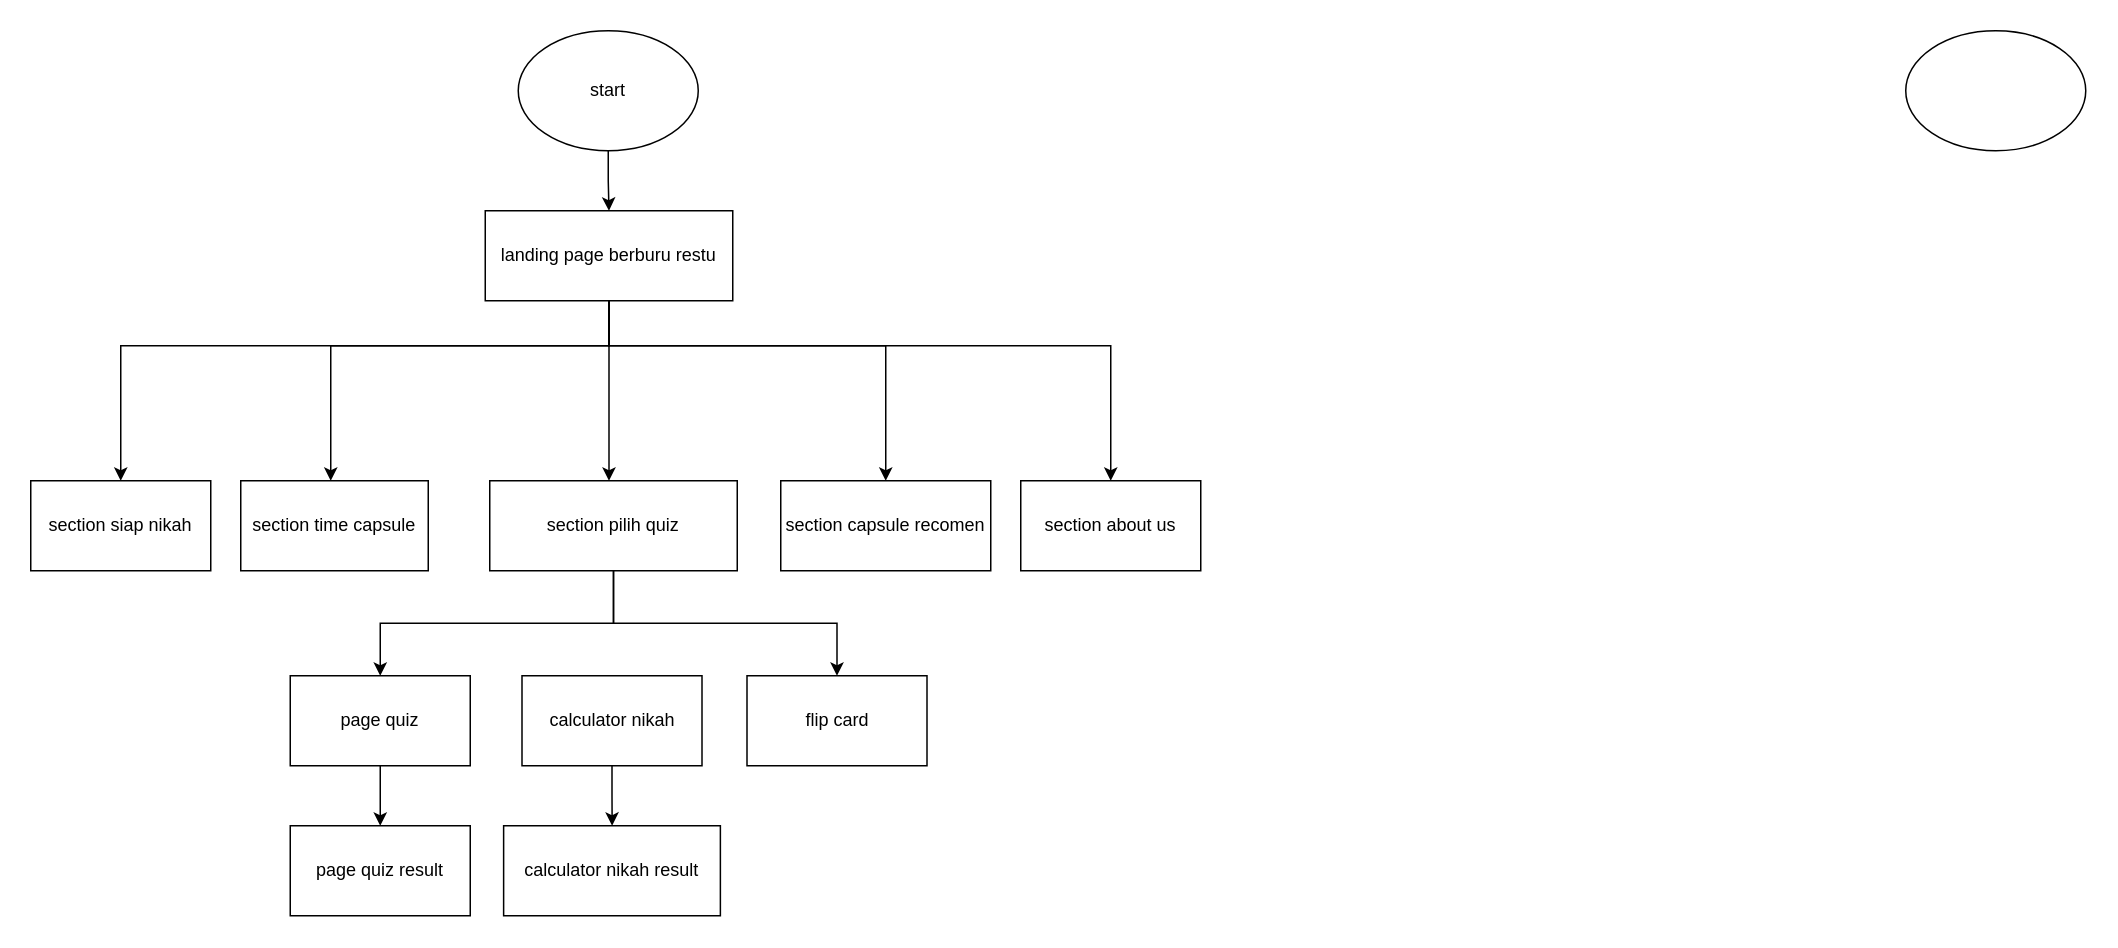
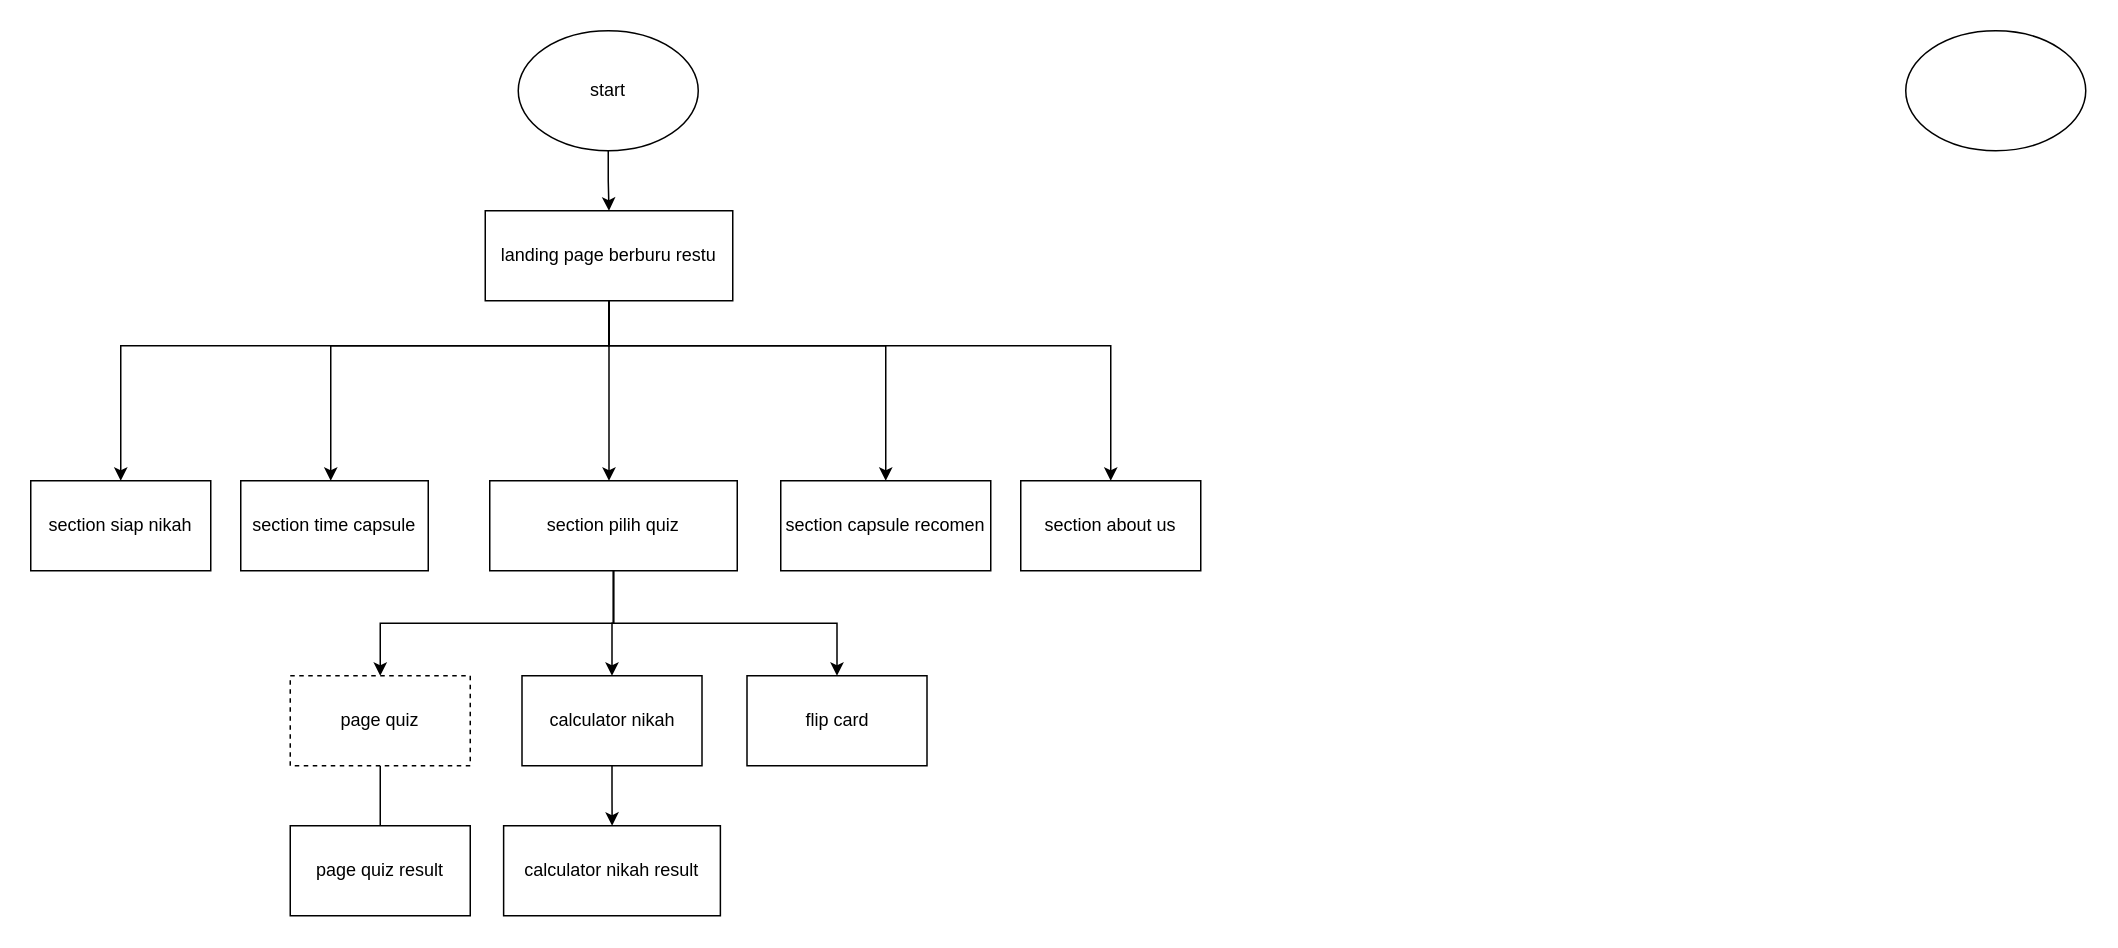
none -> (612, 646)
(380, 721) -> (380, 721)
(380, 814) -> (380, 818)
